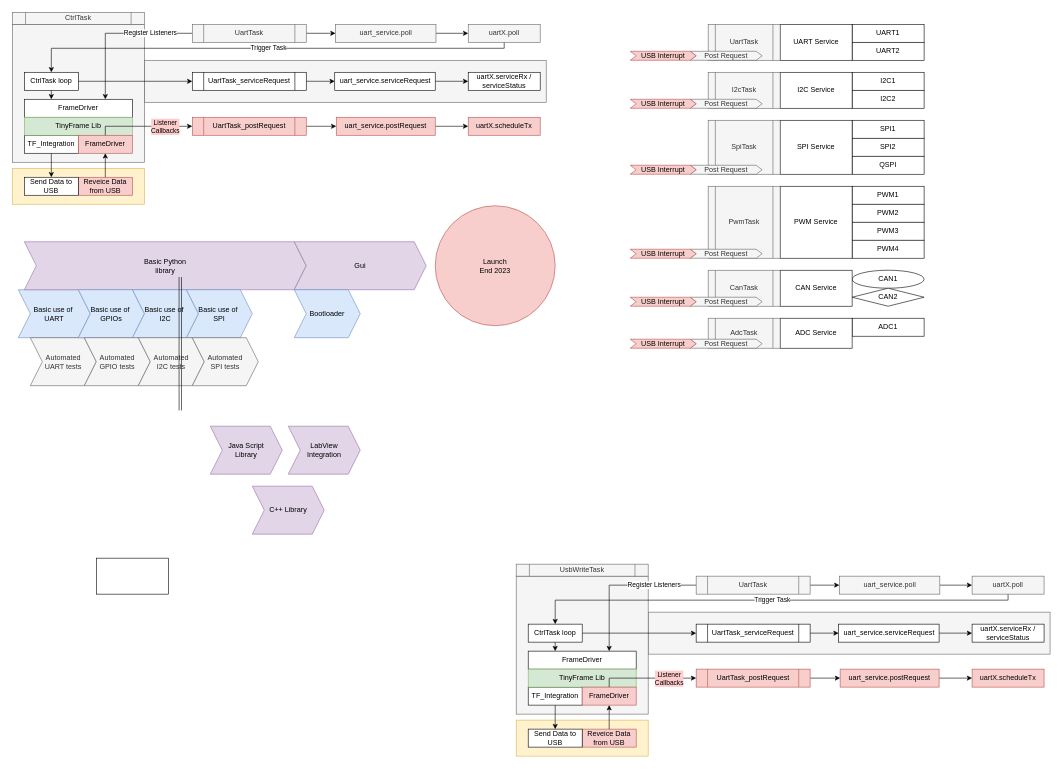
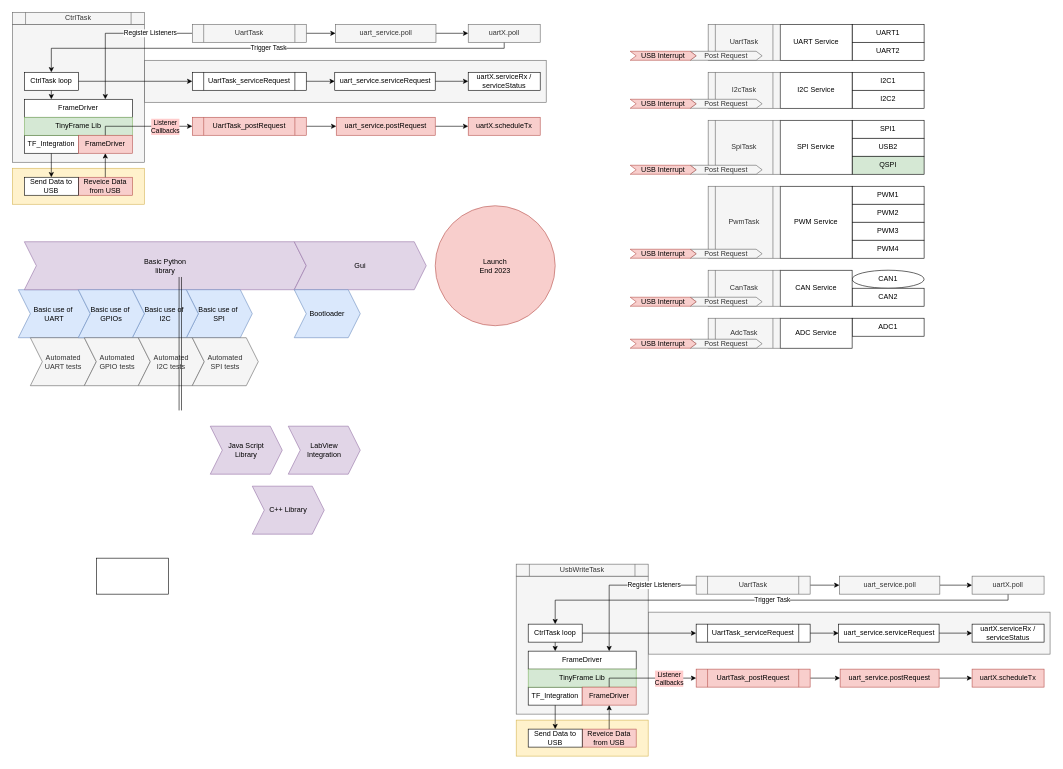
(888, 147) -> (888, 147)
(888, 165) -> (888, 165)
(888, 297) -> (888, 297)
